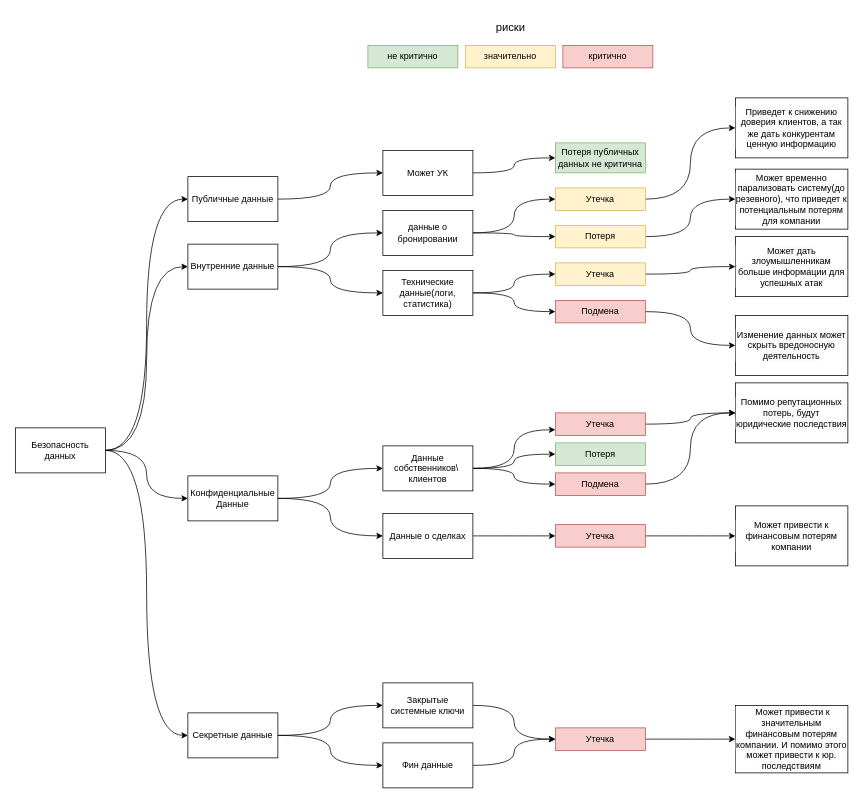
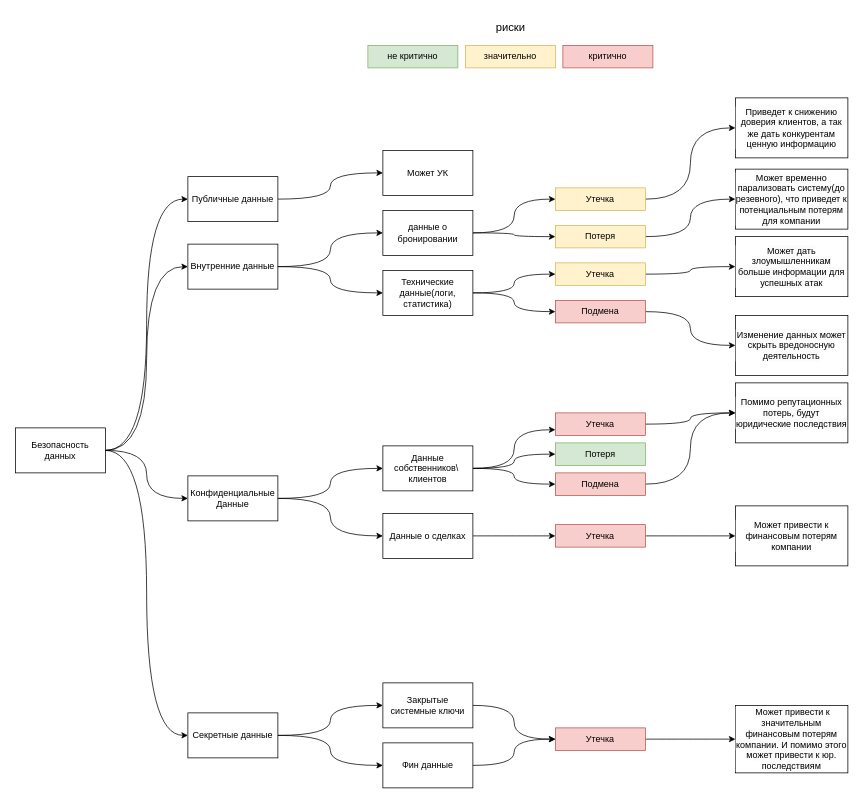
(600, 158) -> none
(506, 170) -> none
